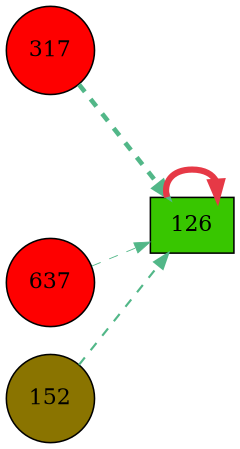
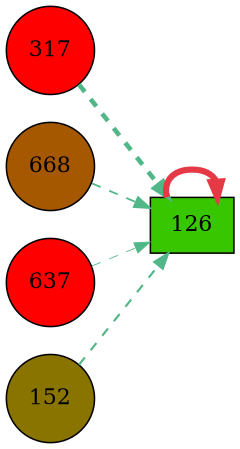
none -> (50, 166)
